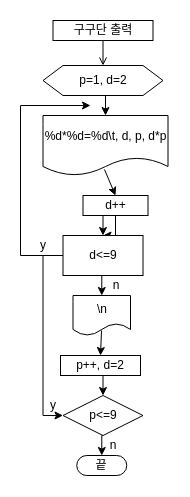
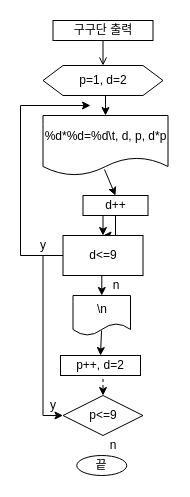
(103, 380) -> (103, 380)
(102, 442) -> none
(102, 466) -> (102, 466)
